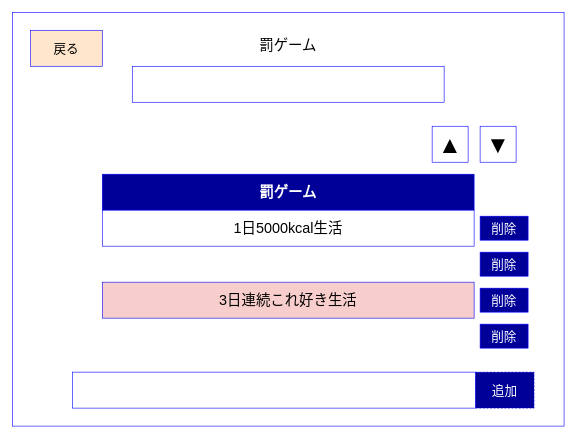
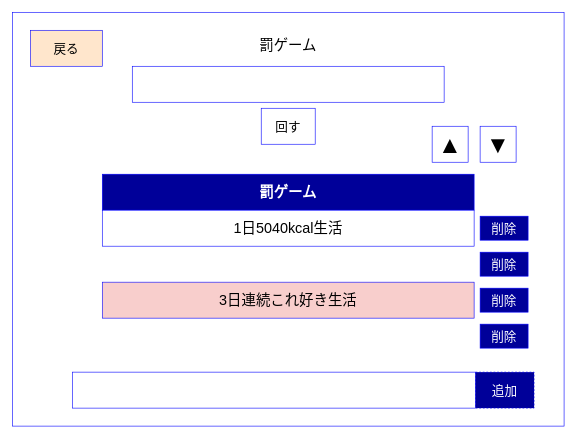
none -> (288, 126)
(288, 228) -> (288, 228)
